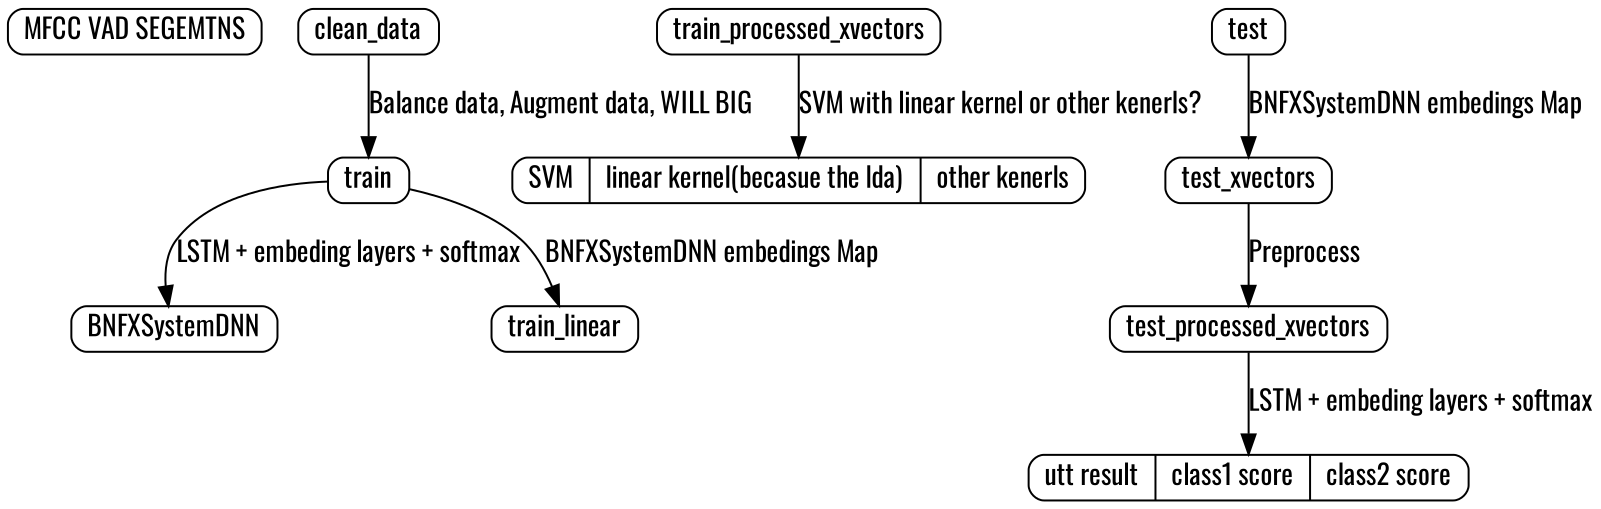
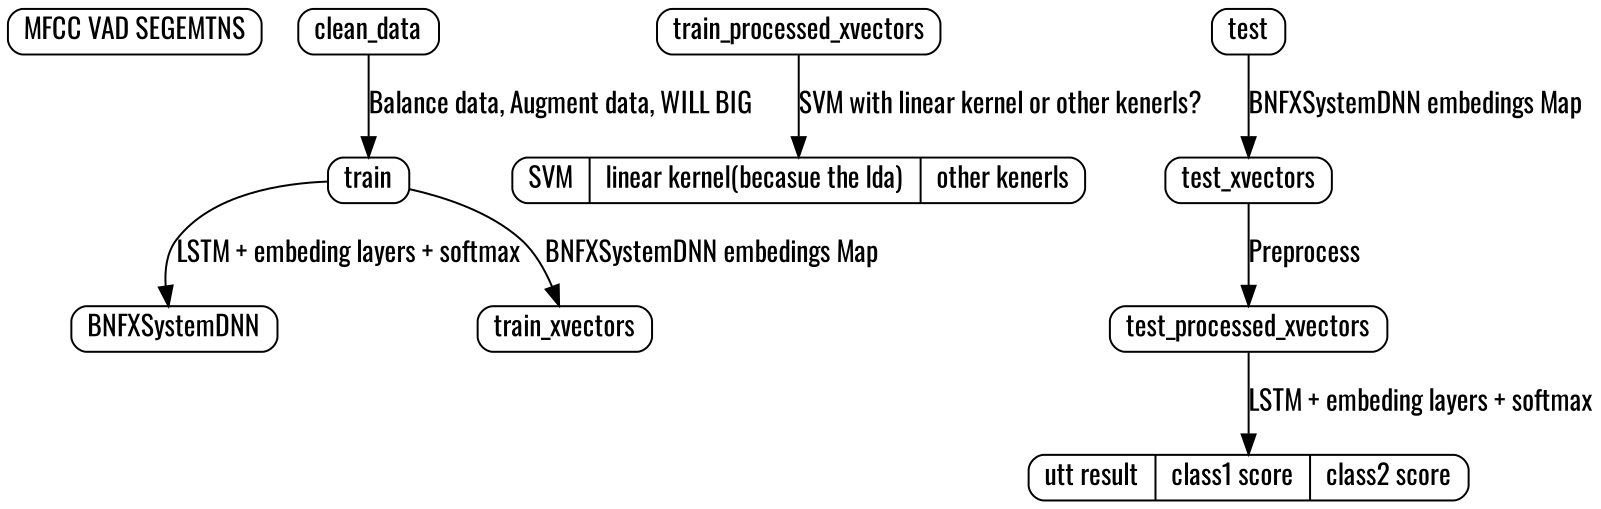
(565, 329) -> (565, 329)
